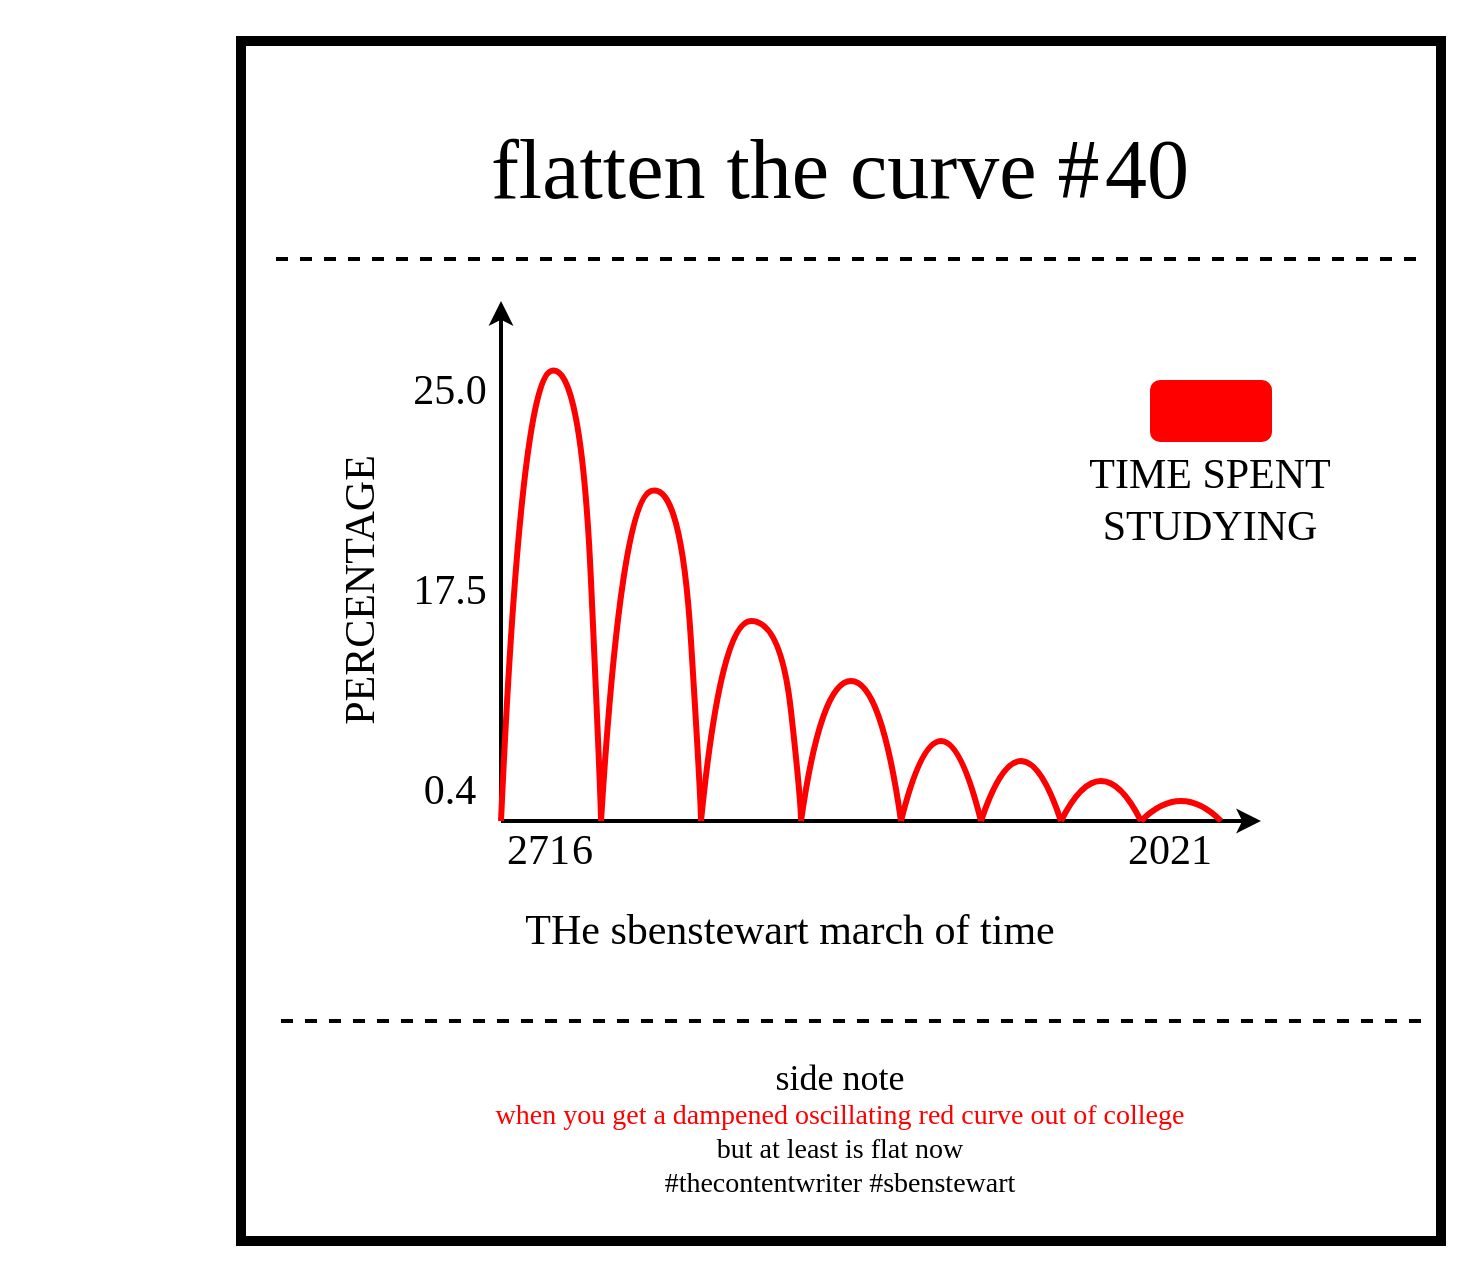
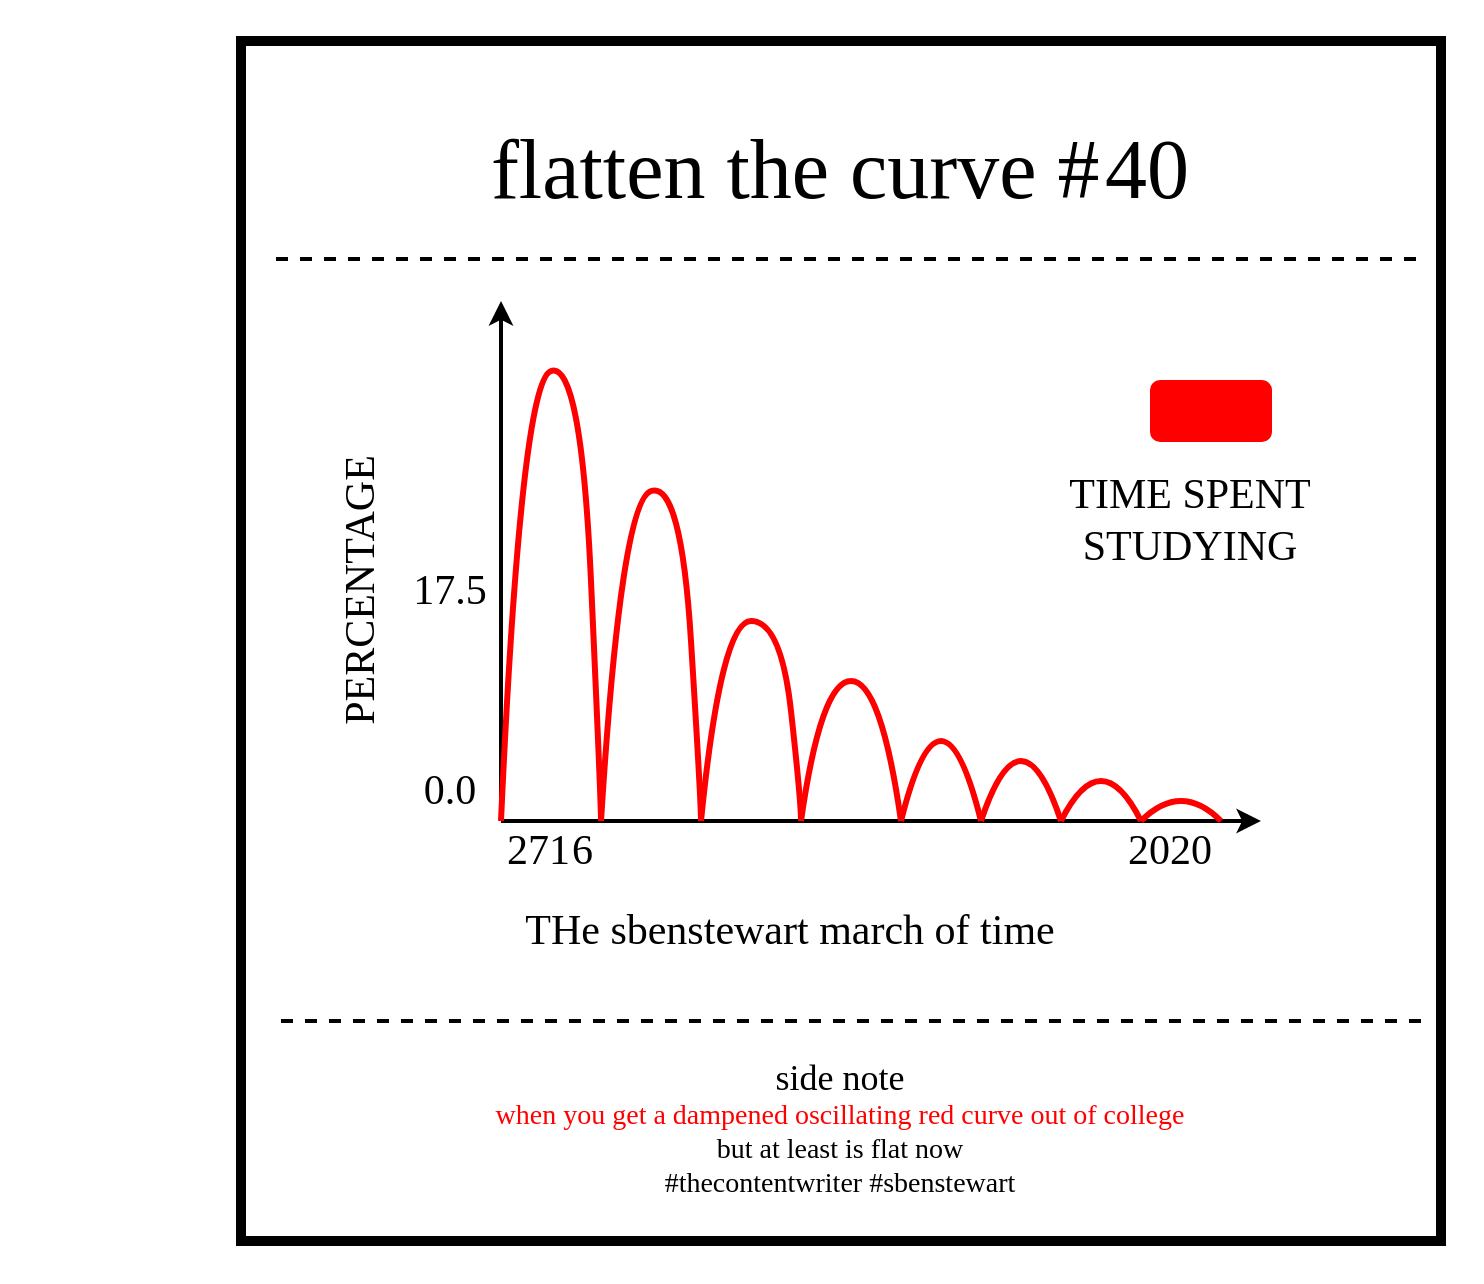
(451, 391) -> none
(1211, 501) -> (1191, 521)
(451, 791) -> (451, 791)
(1171, 851) -> (1171, 851)
